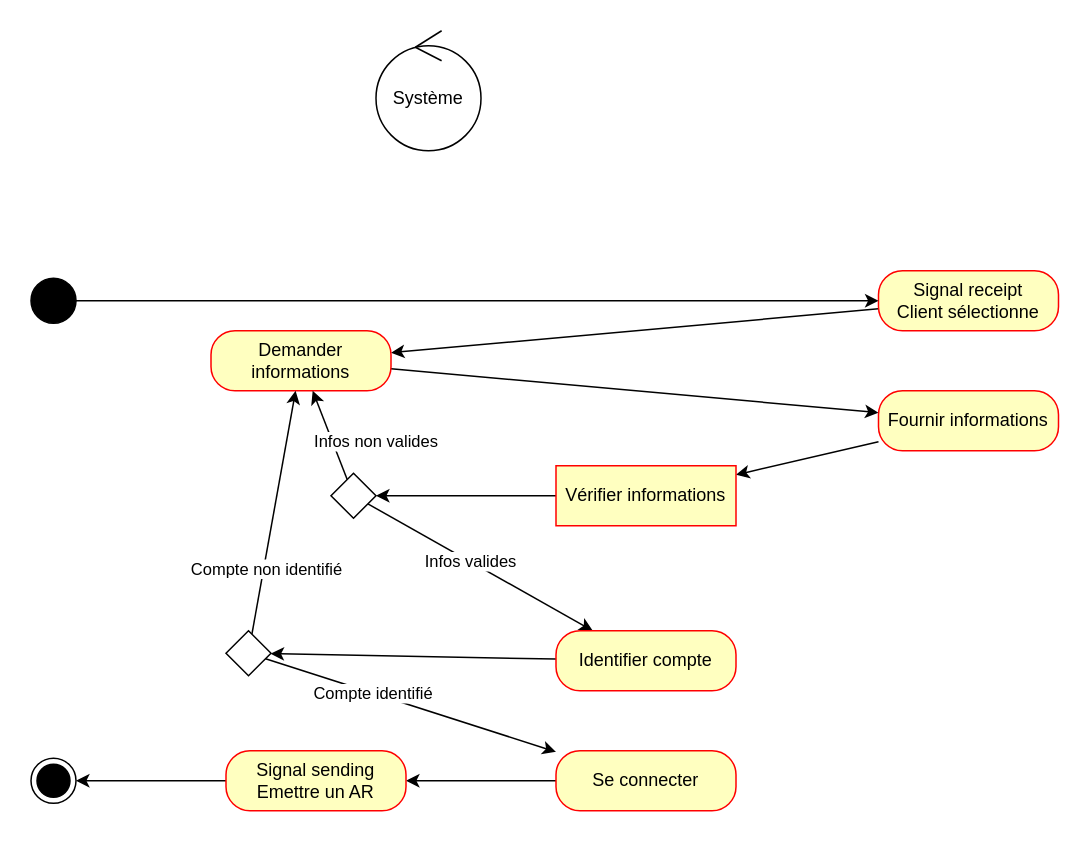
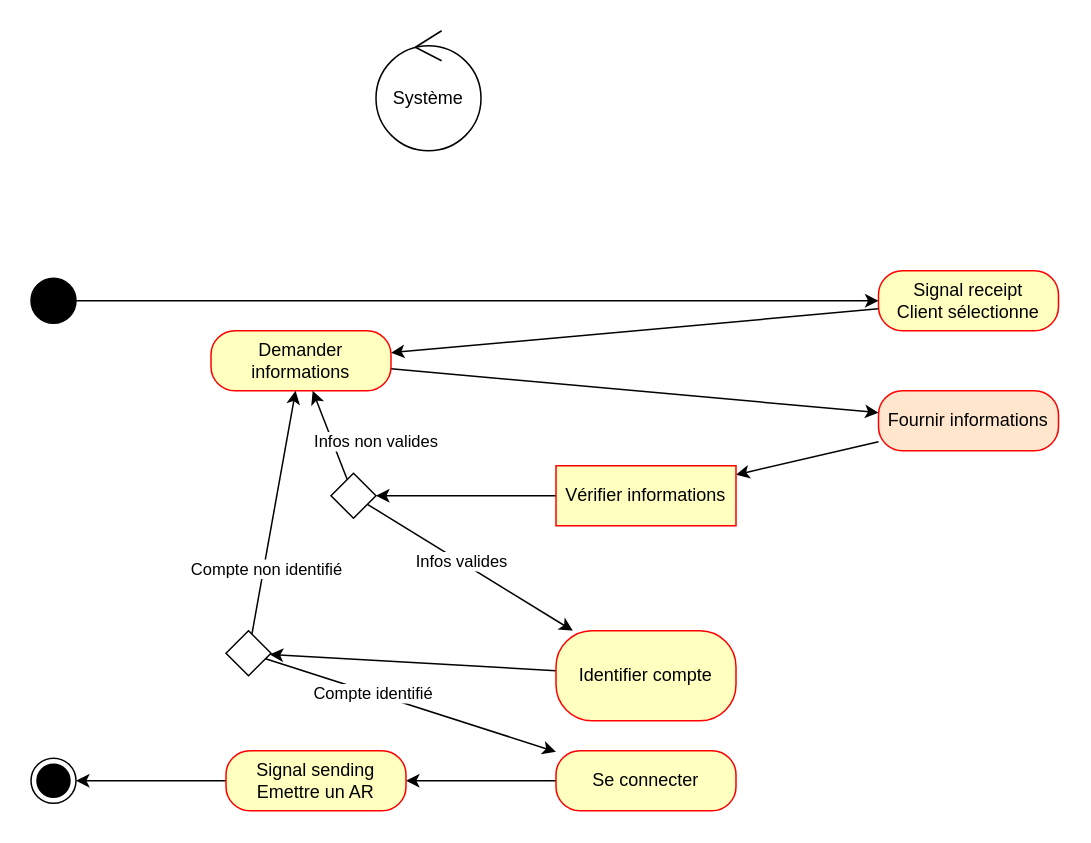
(968, 421) -> (968, 421)
(646, 661) -> (646, 676)
